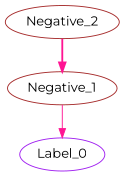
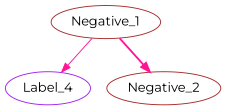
(62, 51) -> (132, 51)
(62, 154) -> (48, 88)
